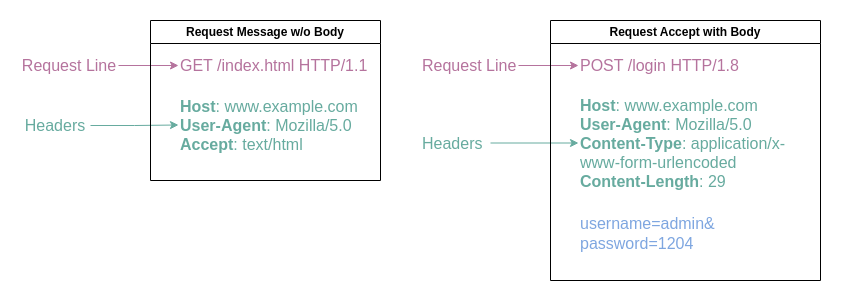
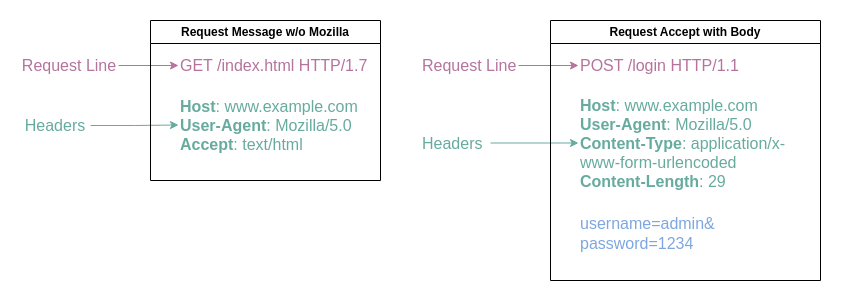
(266, 33) -> (266, 33)
(252, 66) -> (252, 66)
(640, 66) -> (640, 66)
(629, 234) -> (629, 234)
